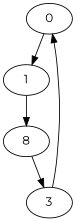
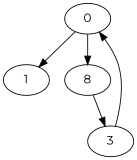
(26, 107) -> (88, 45)
